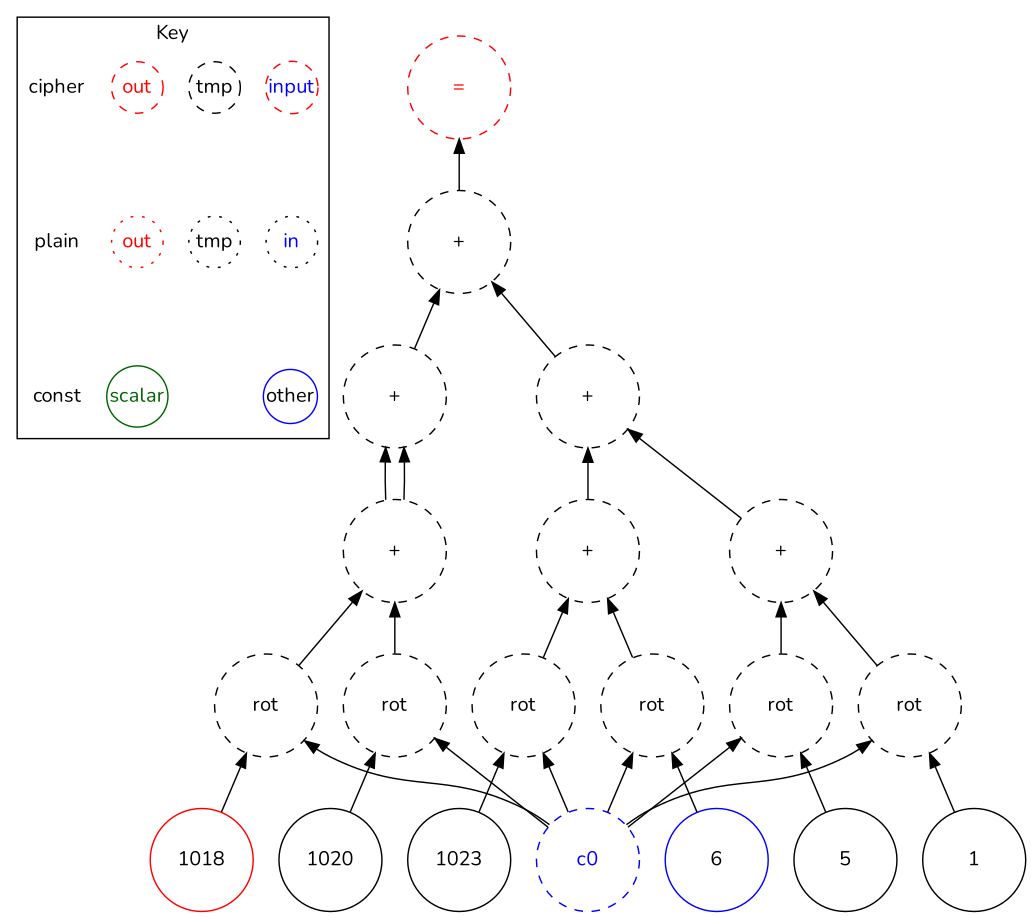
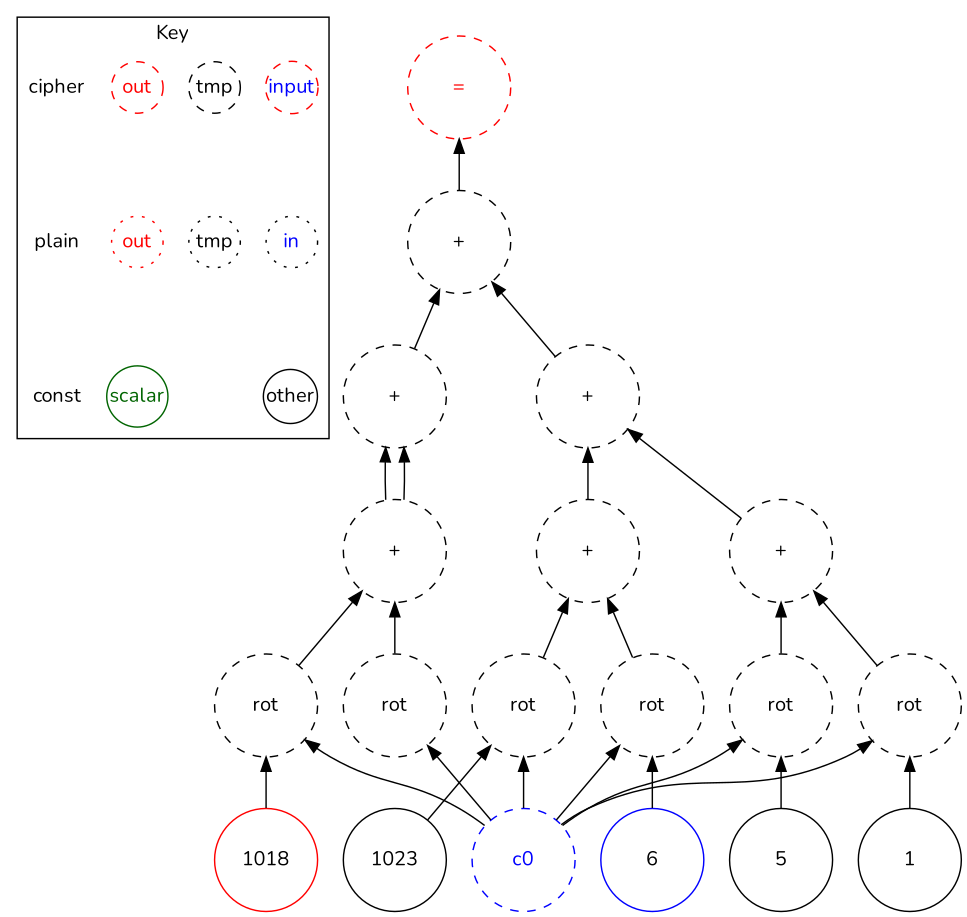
(290, 396) -> (290, 396)
(330, 860) -> none
